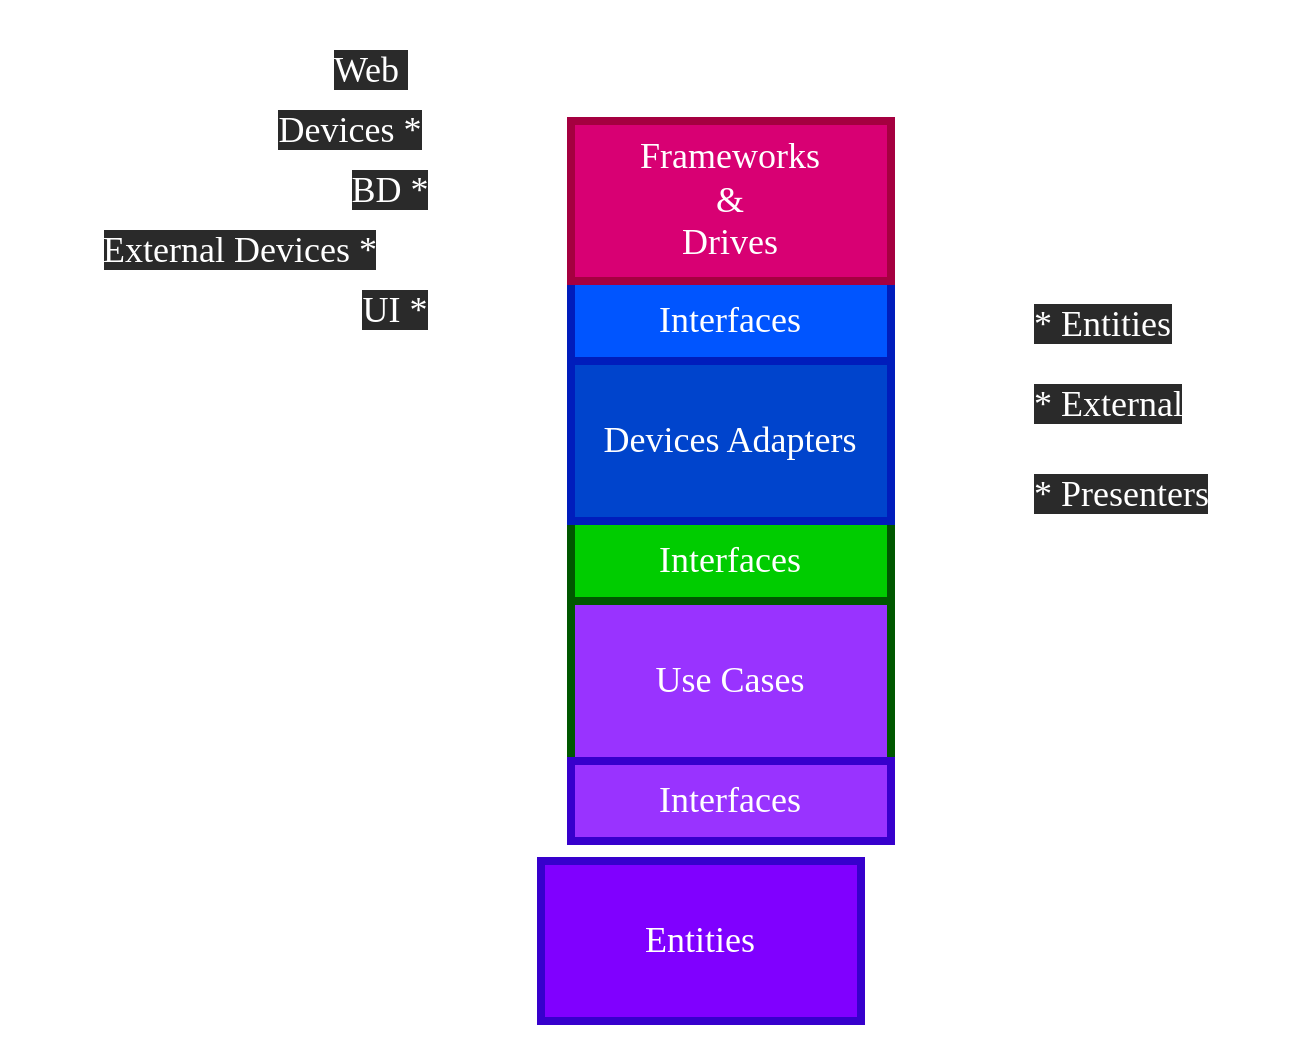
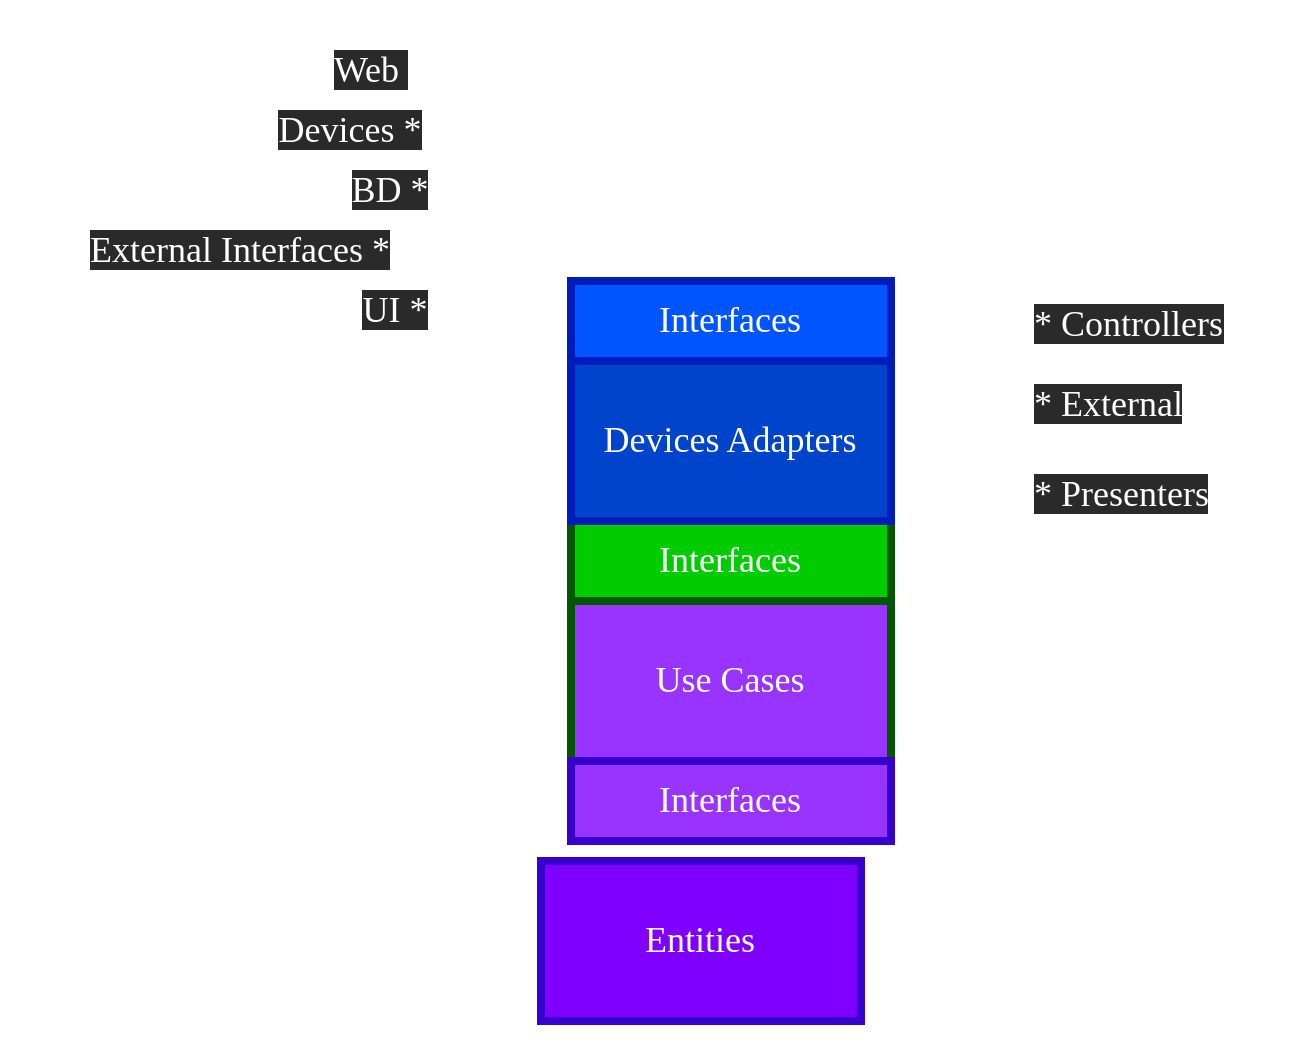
(731, 201) -> none
(241, 251) -> (241, 251)
(1093, 319) -> (1113, 319)
